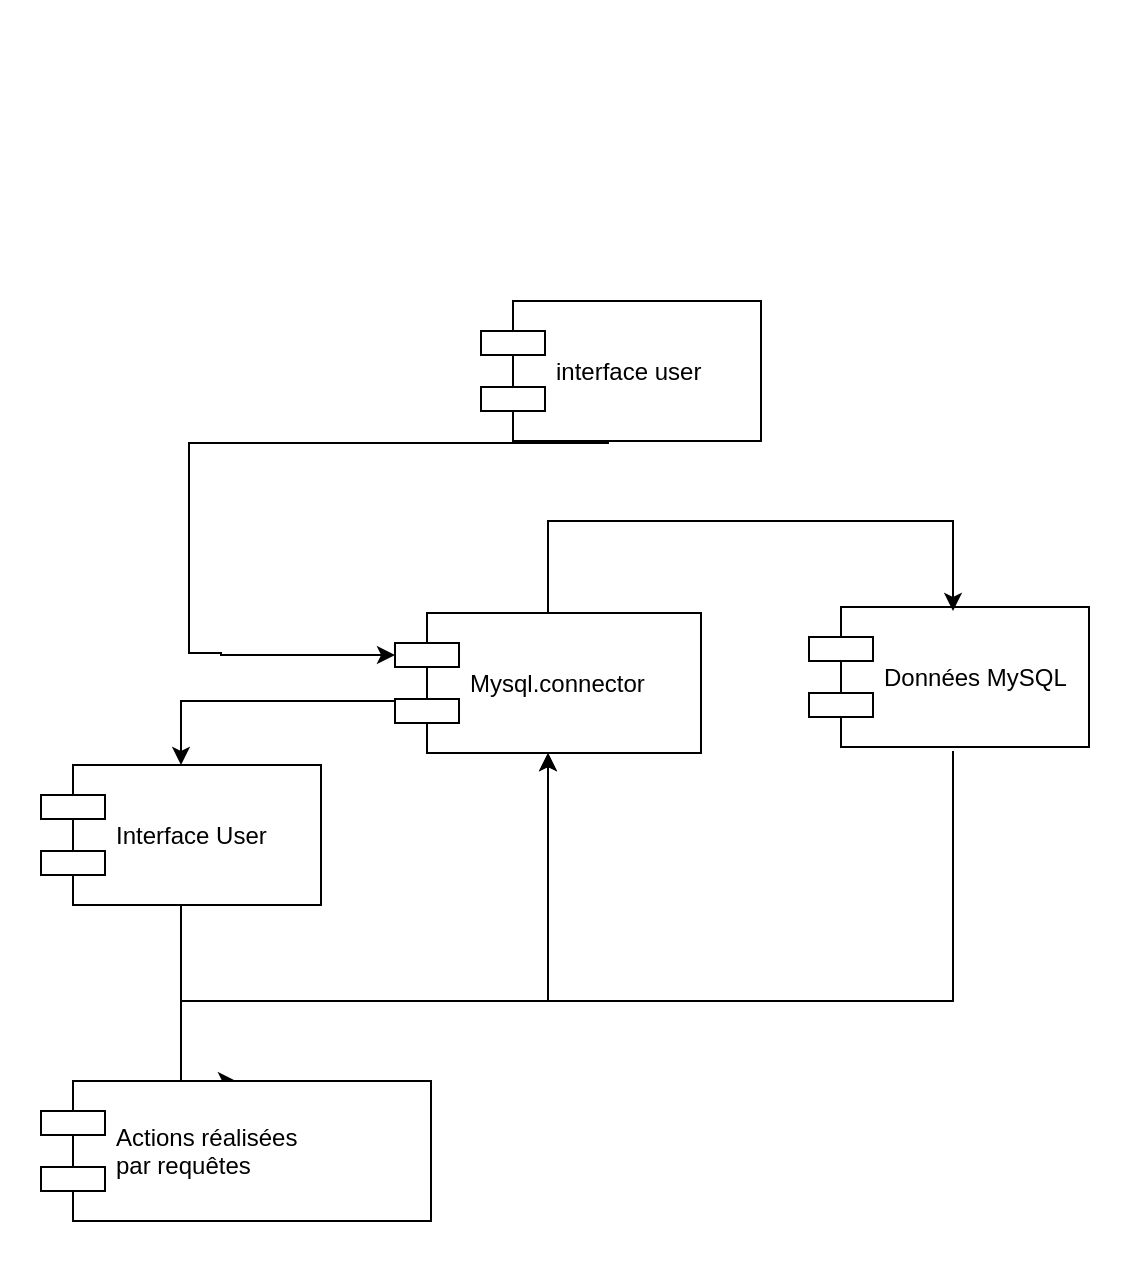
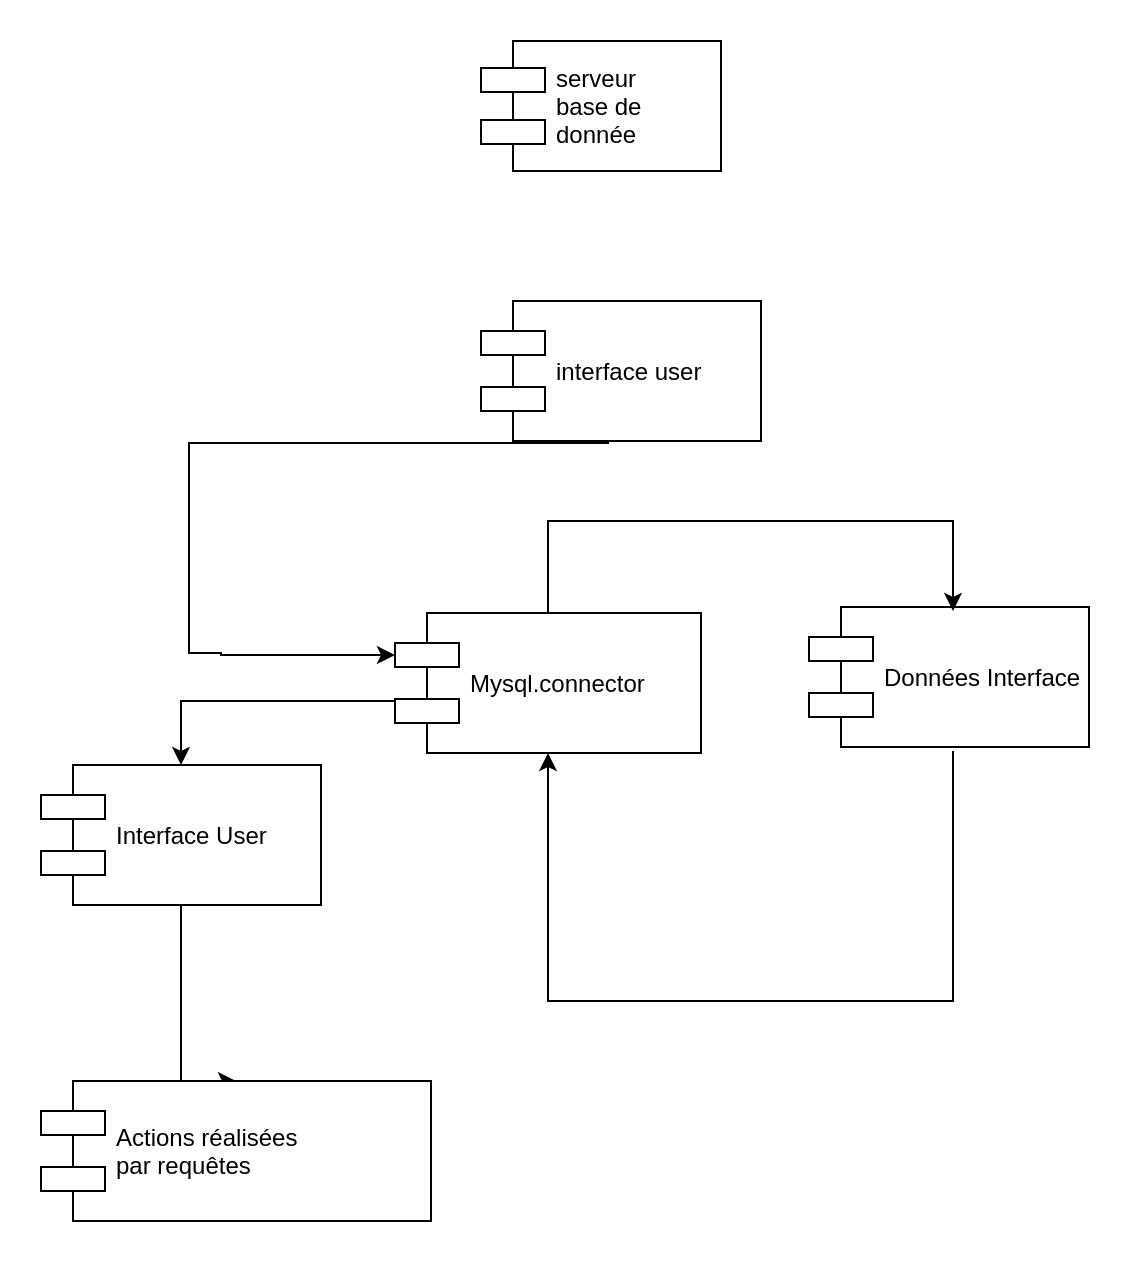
none -> (601, 106)
(968, 678) -> (995, 678)
(364, 1001) -> none
